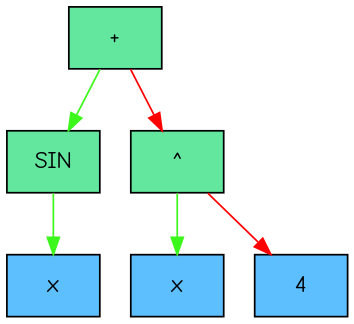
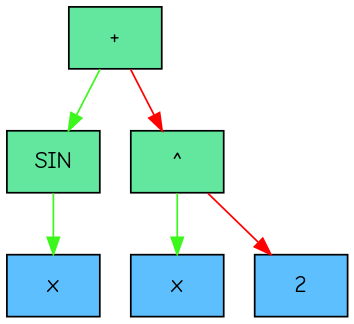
(301, 286) -> (301, 286)
